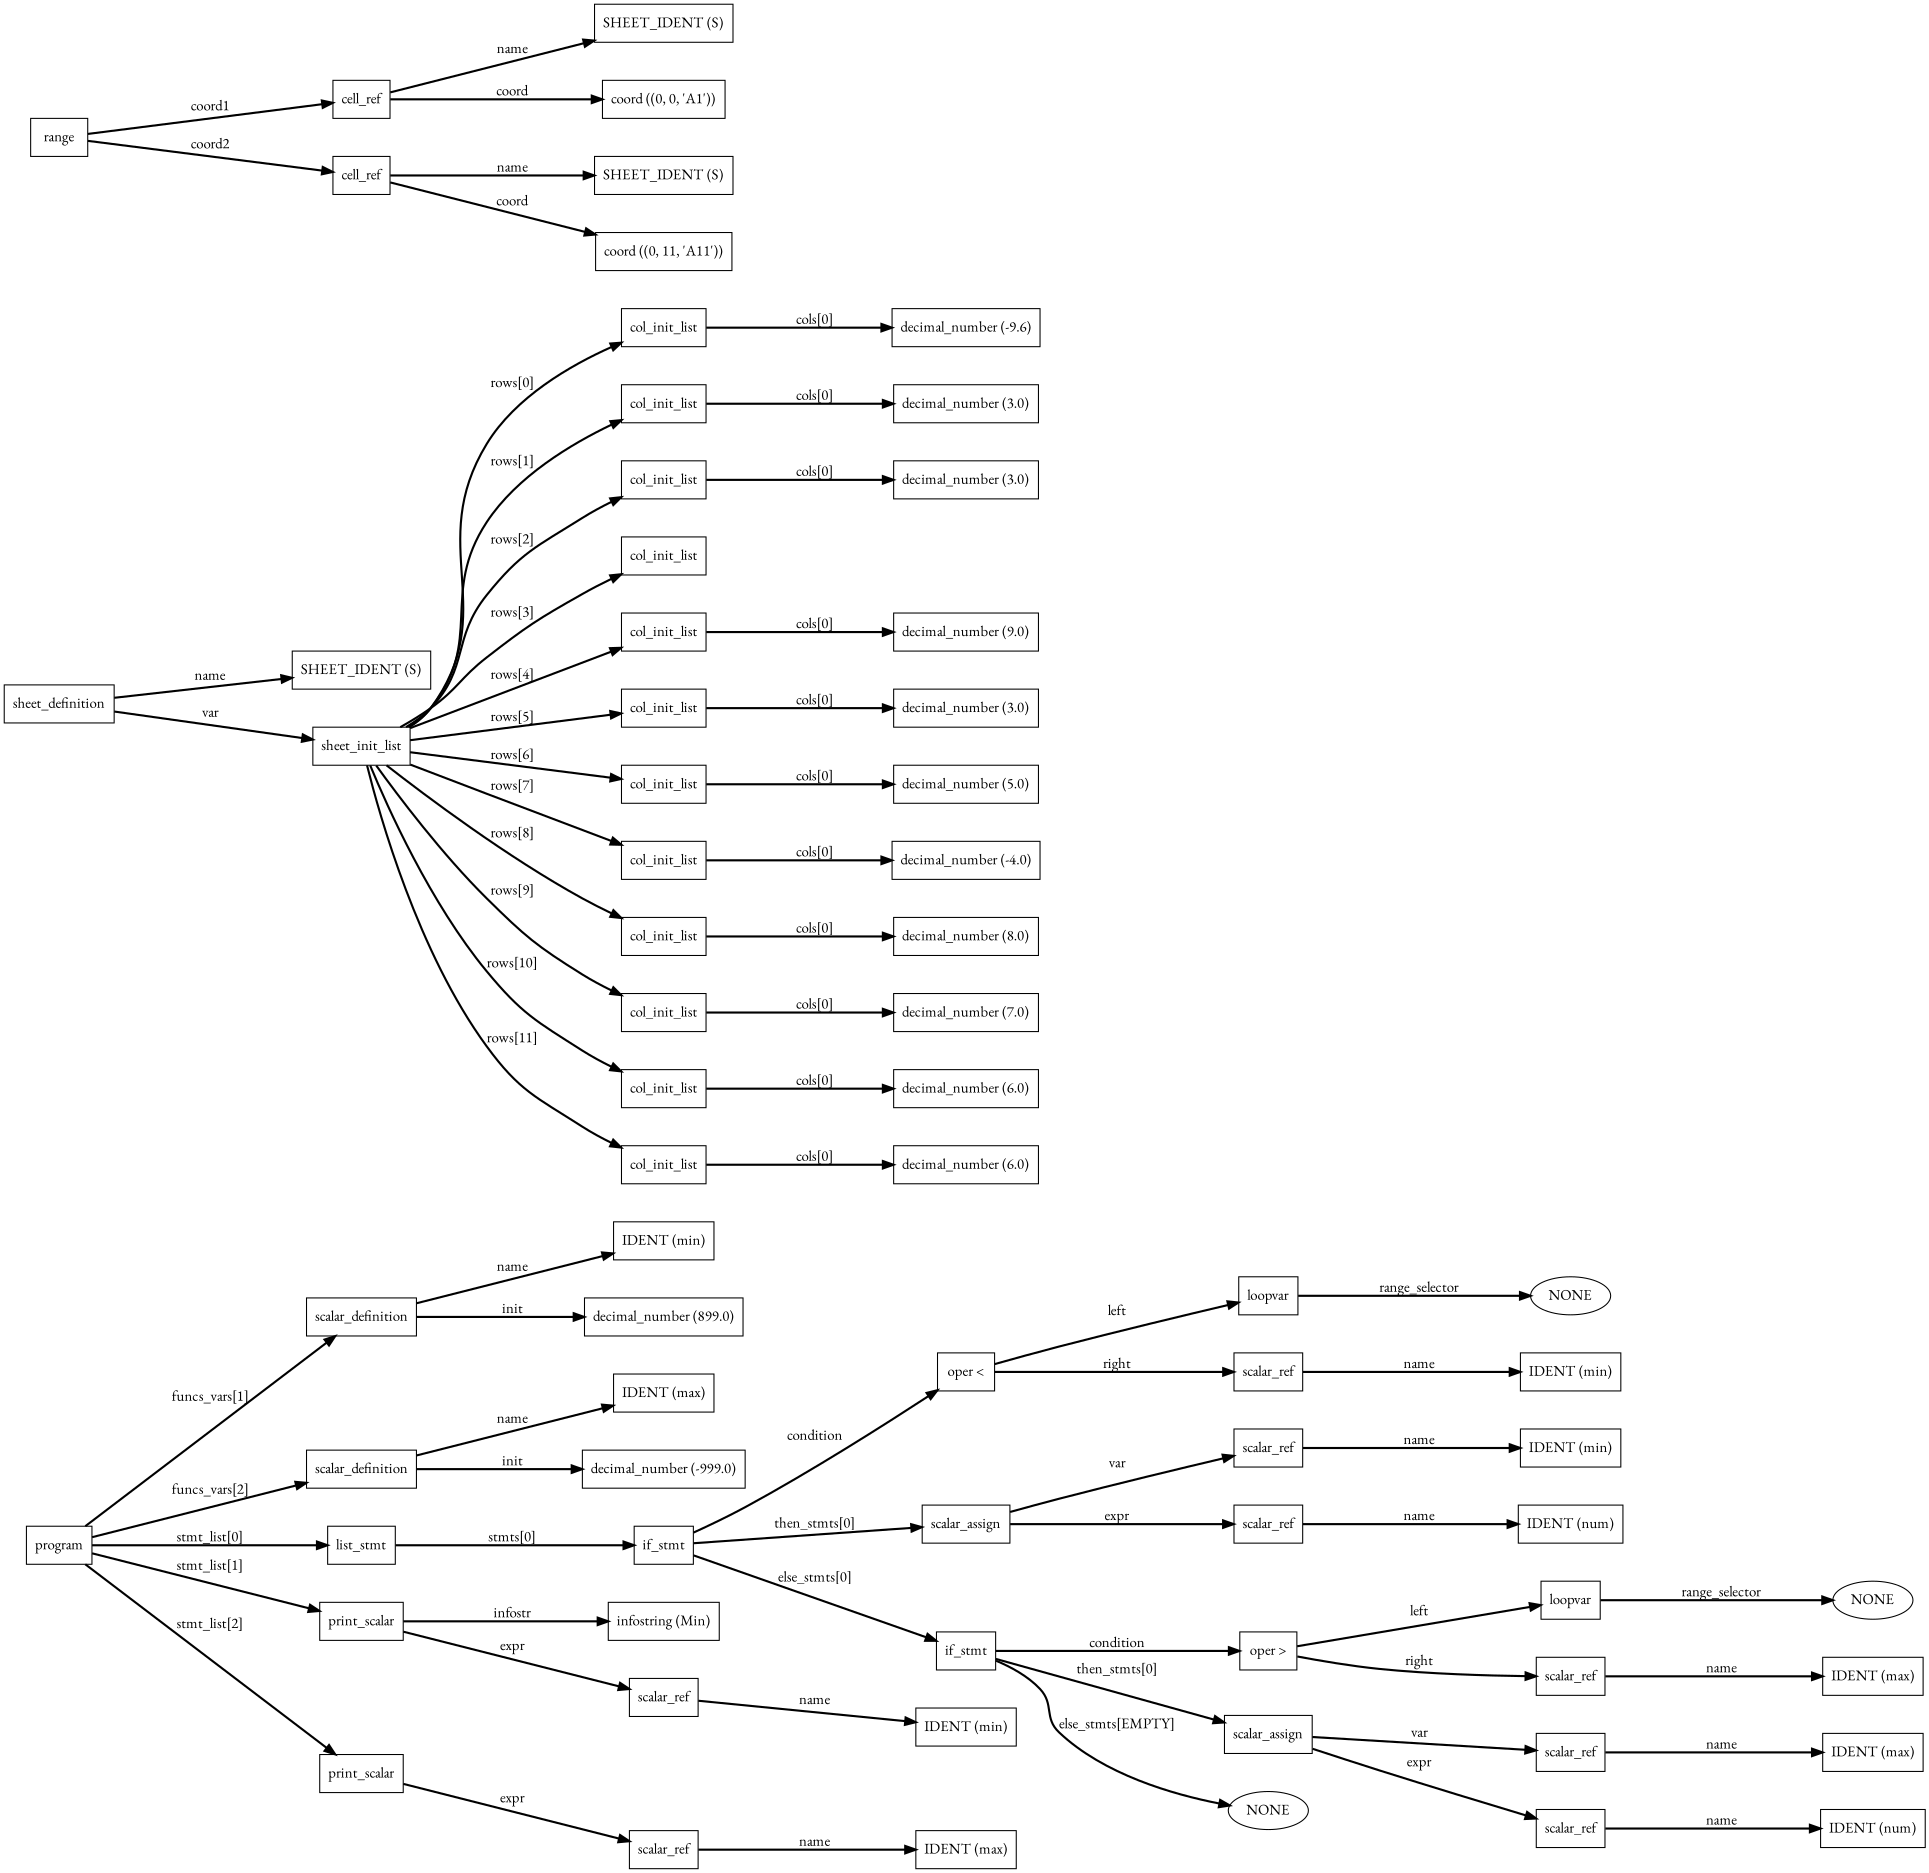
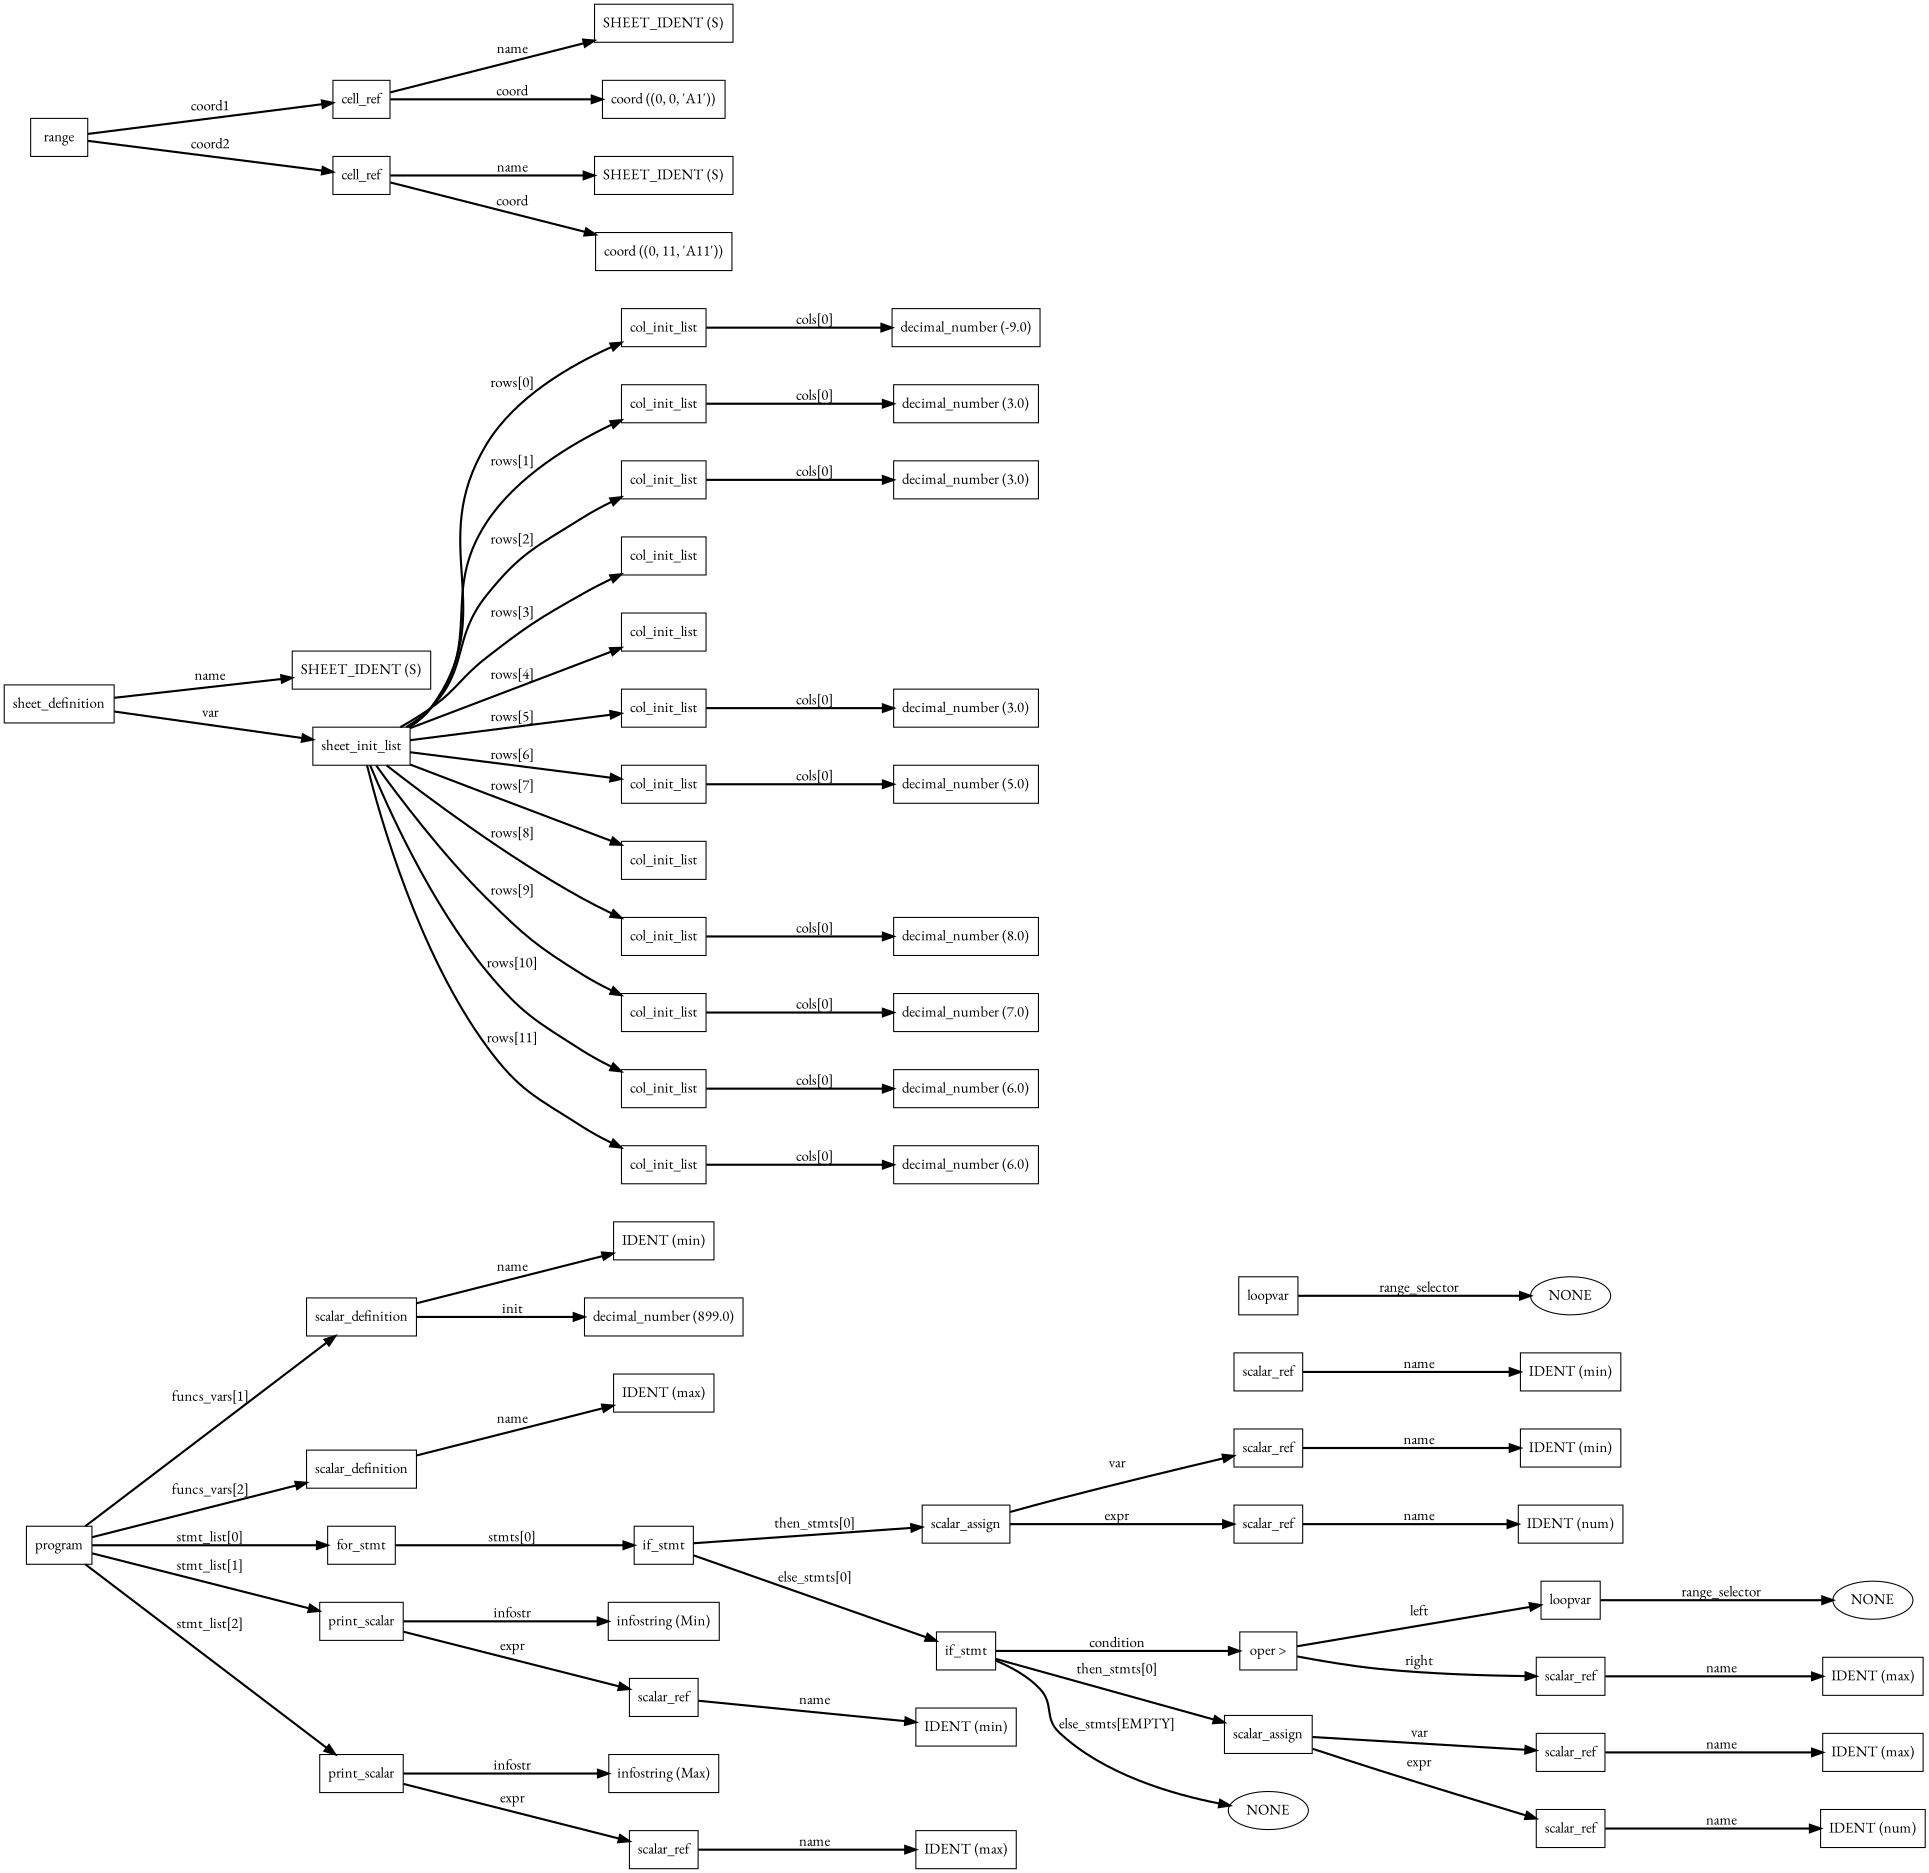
(966, 328) -> (966, 328)
(966, 632) -> none
(966, 860) -> none
(966, 1372) -> none
(664, 1469) -> none
(361, 1545) -> (361, 1545)
none -> (664, 1774)
